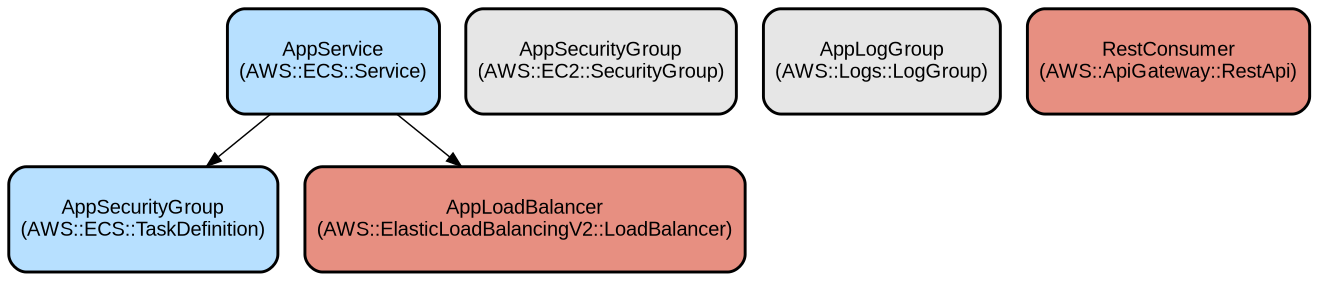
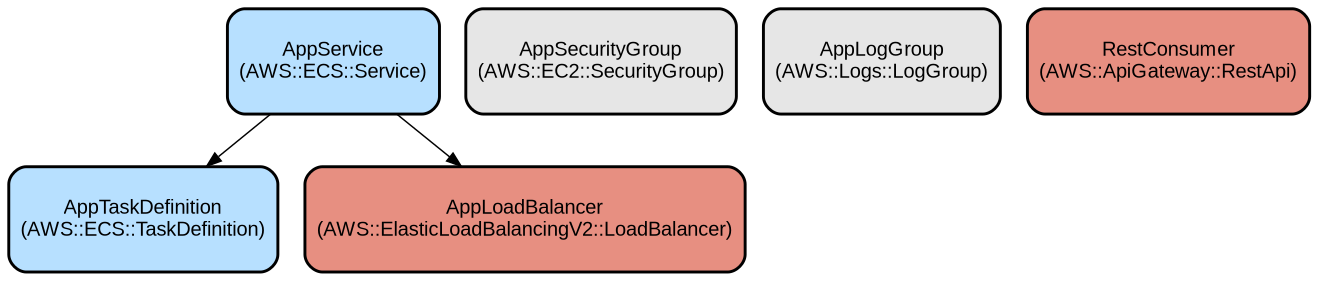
(143, 219) -> (143, 219)
